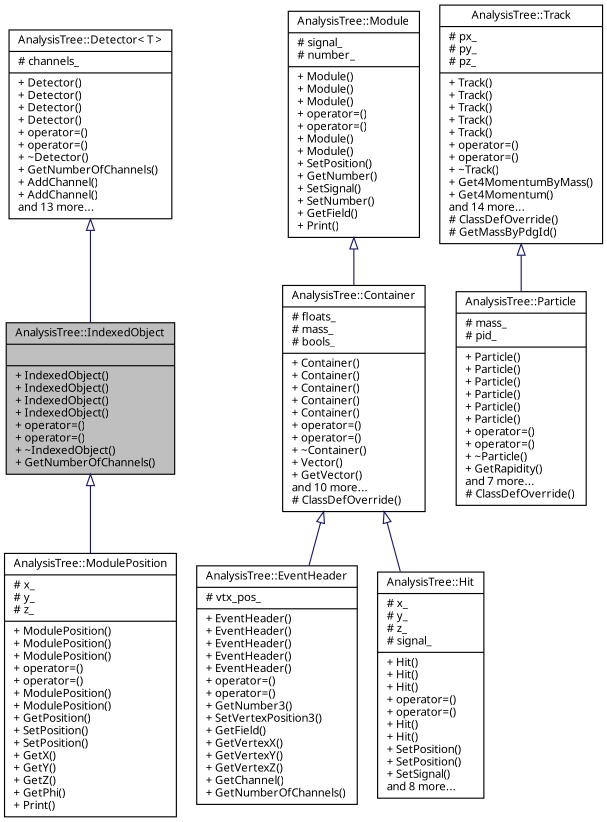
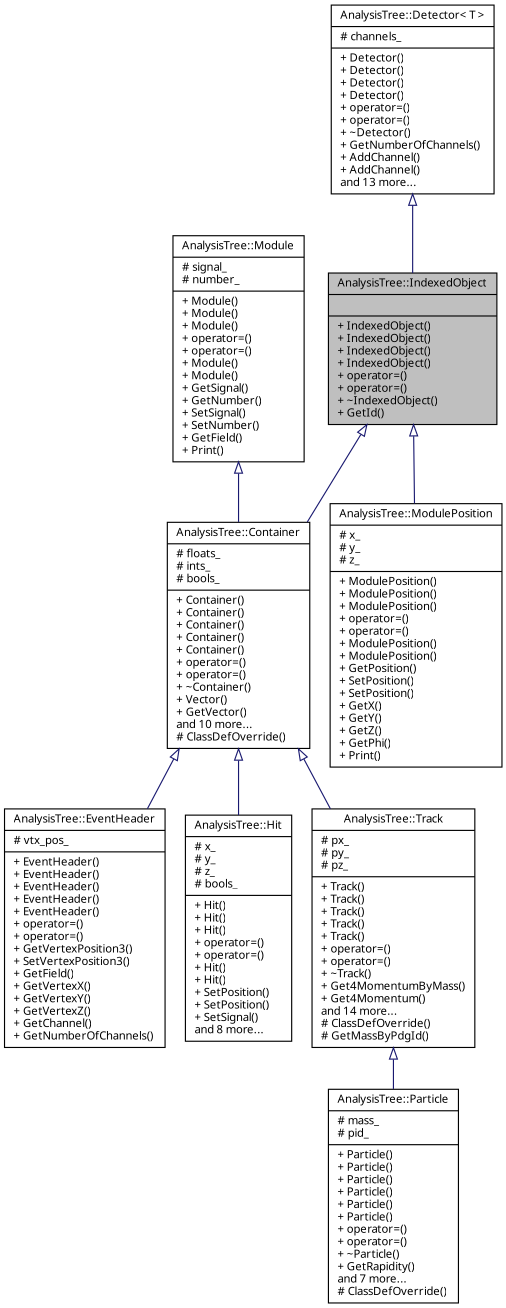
(335, 164) -> (215, 388)
(313, 330) -> (194, 566)
(85, 463) -> (361, 413)
none -> (334, 478)
(409, 641) -> (217, 884)
(249, 706) -> (73, 949)
none -> (317, 784)
